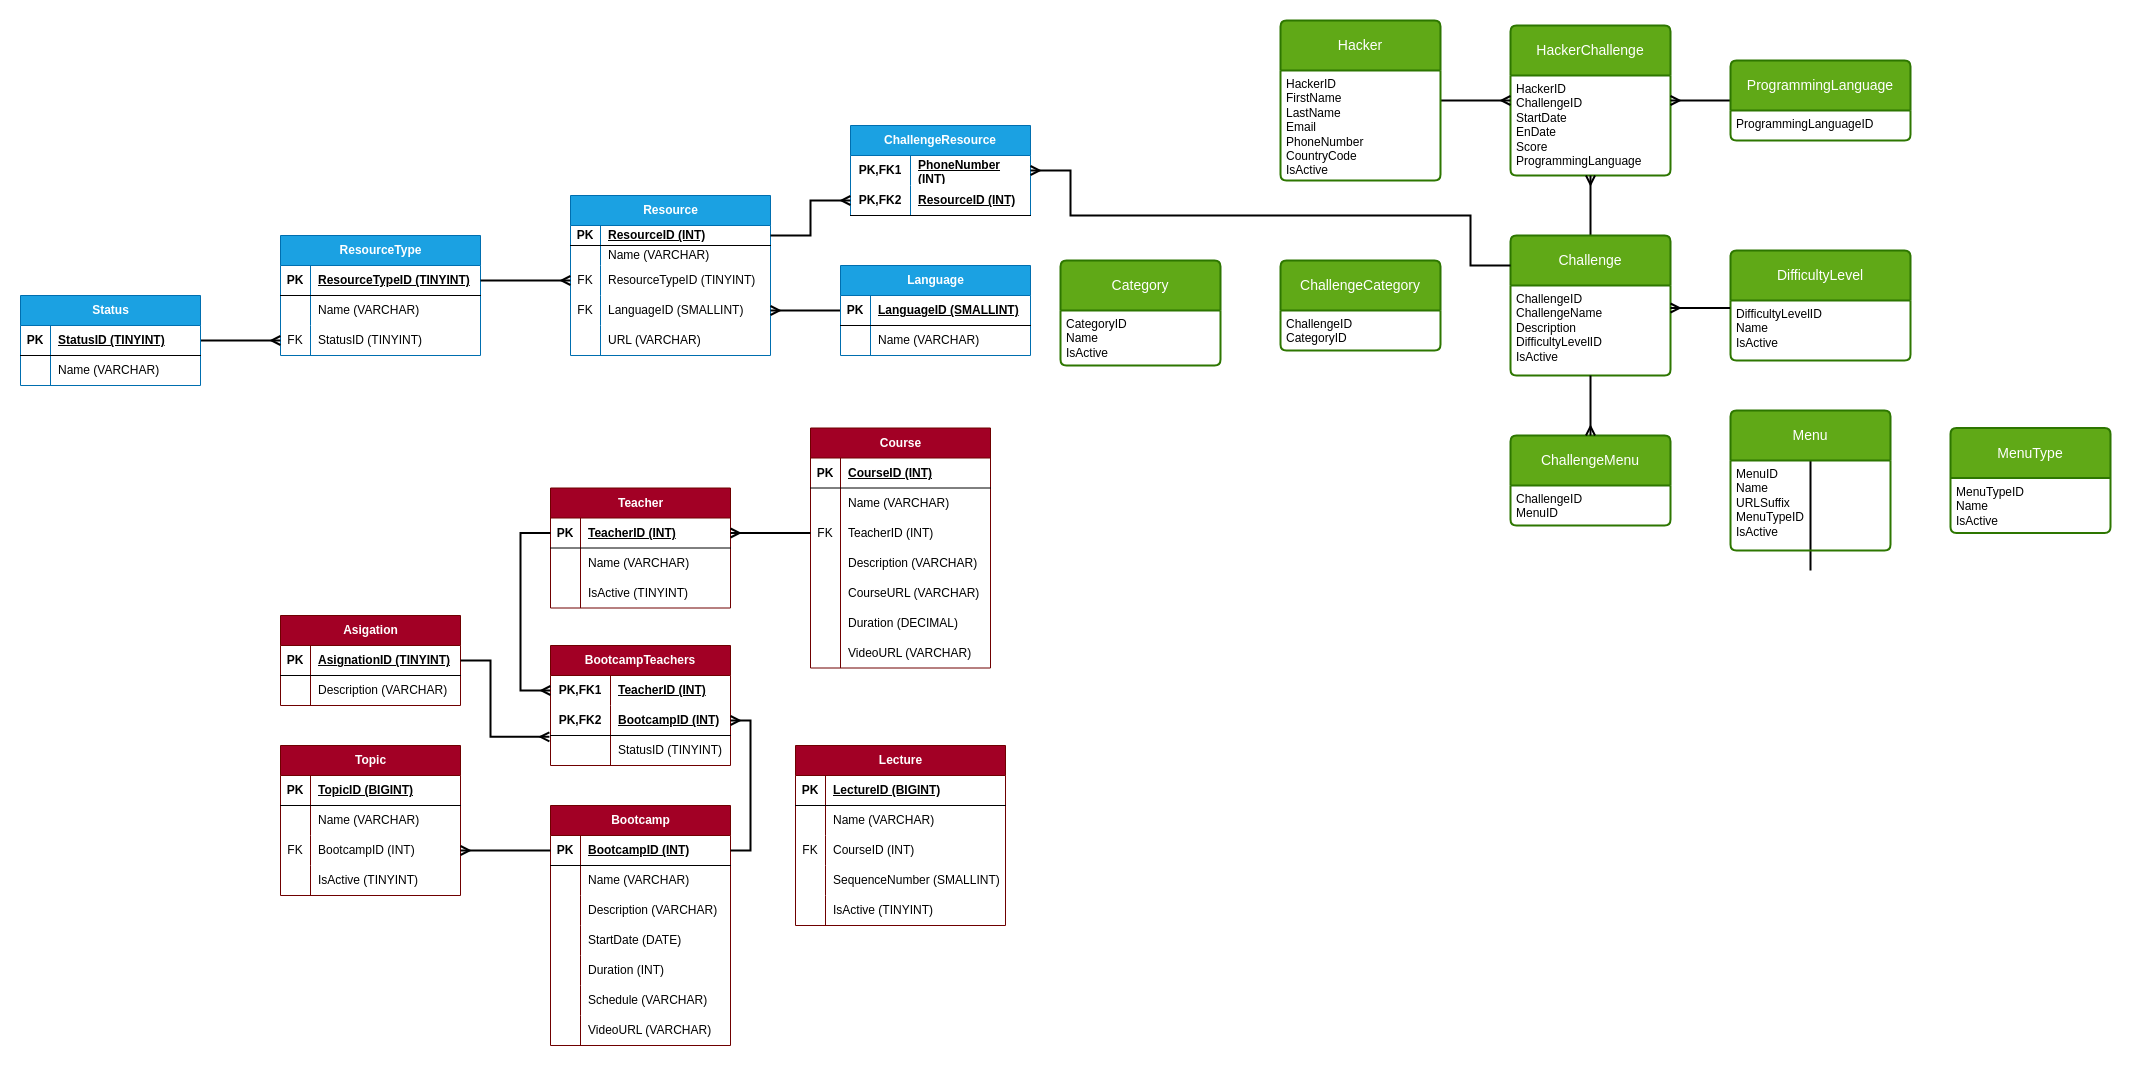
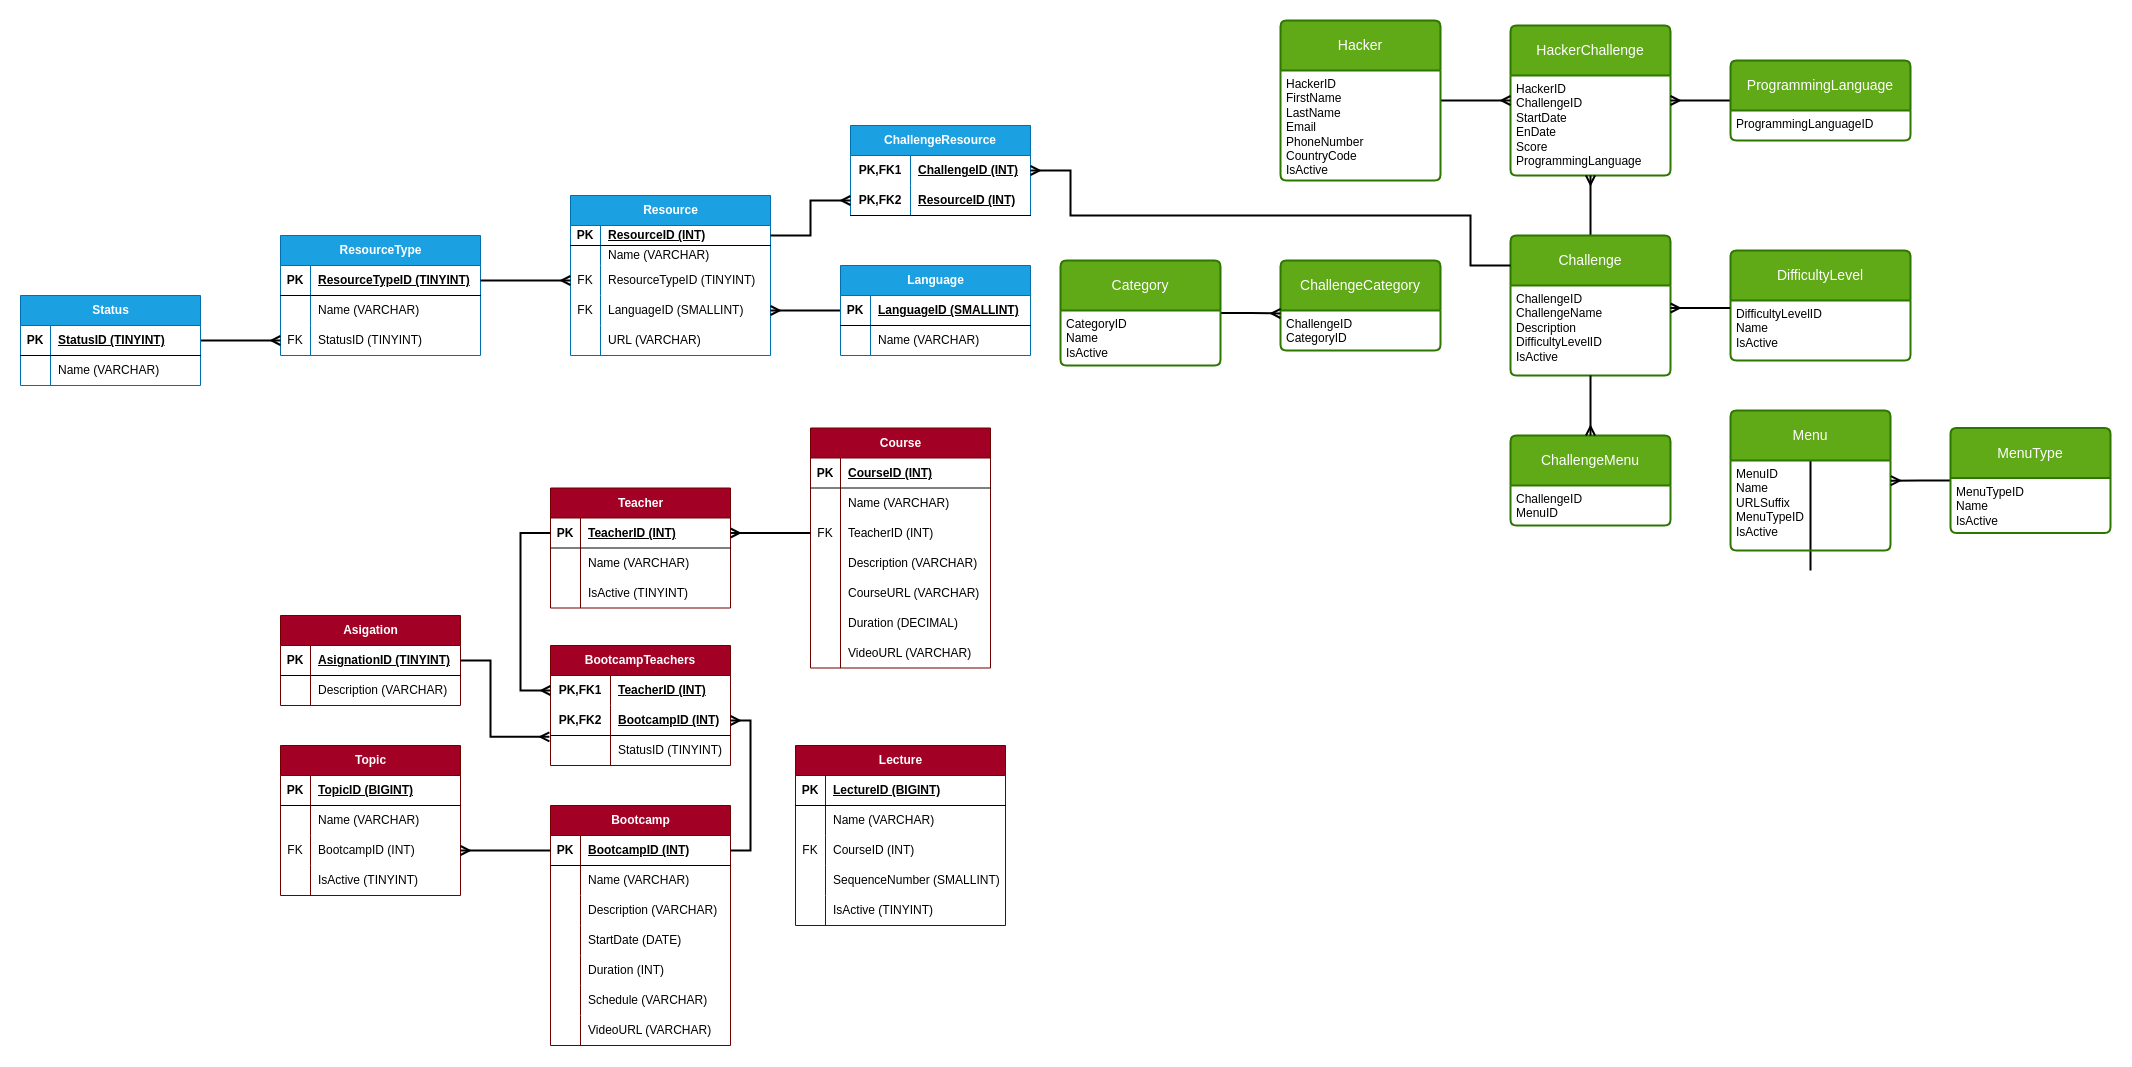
(974, 171) -> (971, 171)
none -> (1250, 313)
none -> (1921, 481)
